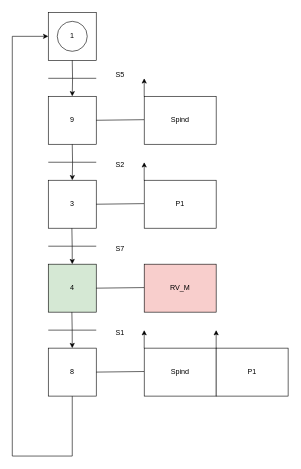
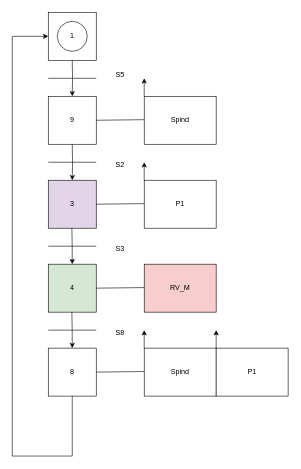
(72, 204) -> (72, 204)
(120, 249) -> (120, 249)
(120, 333) -> (120, 333)
